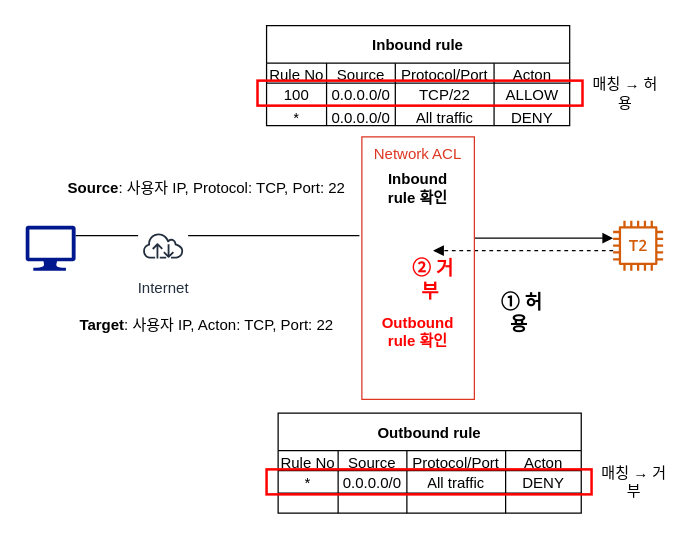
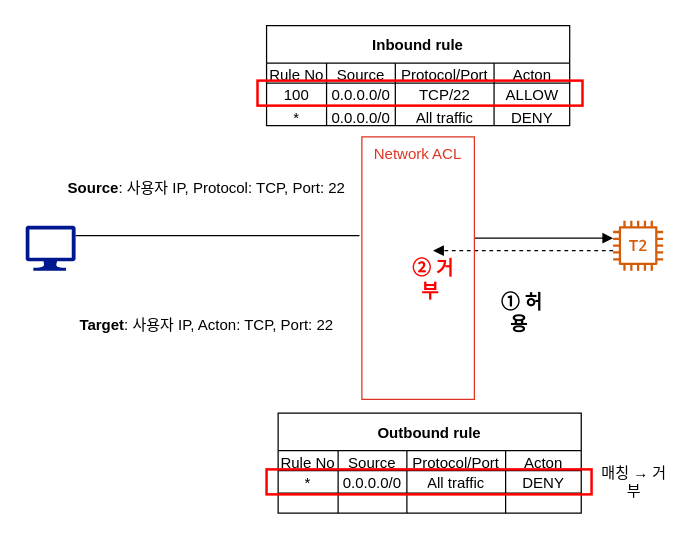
(626, 93) -> none
(418, 188) -> none
(163, 246) -> none
(418, 332) -> none
